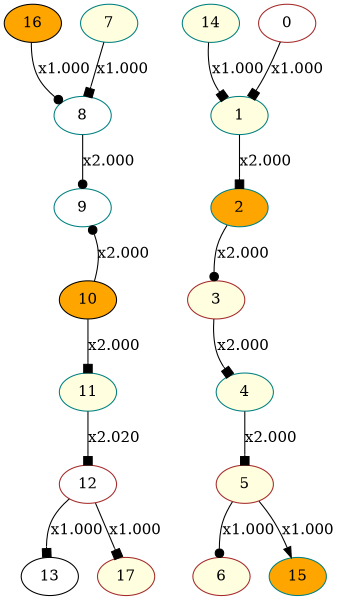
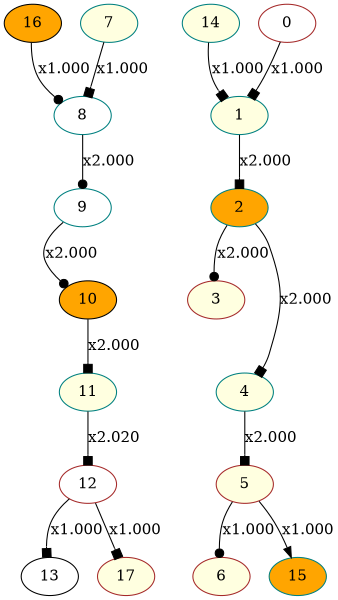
(98, 258) -> (44, 251)
(215, 344) -> (280, 293)
